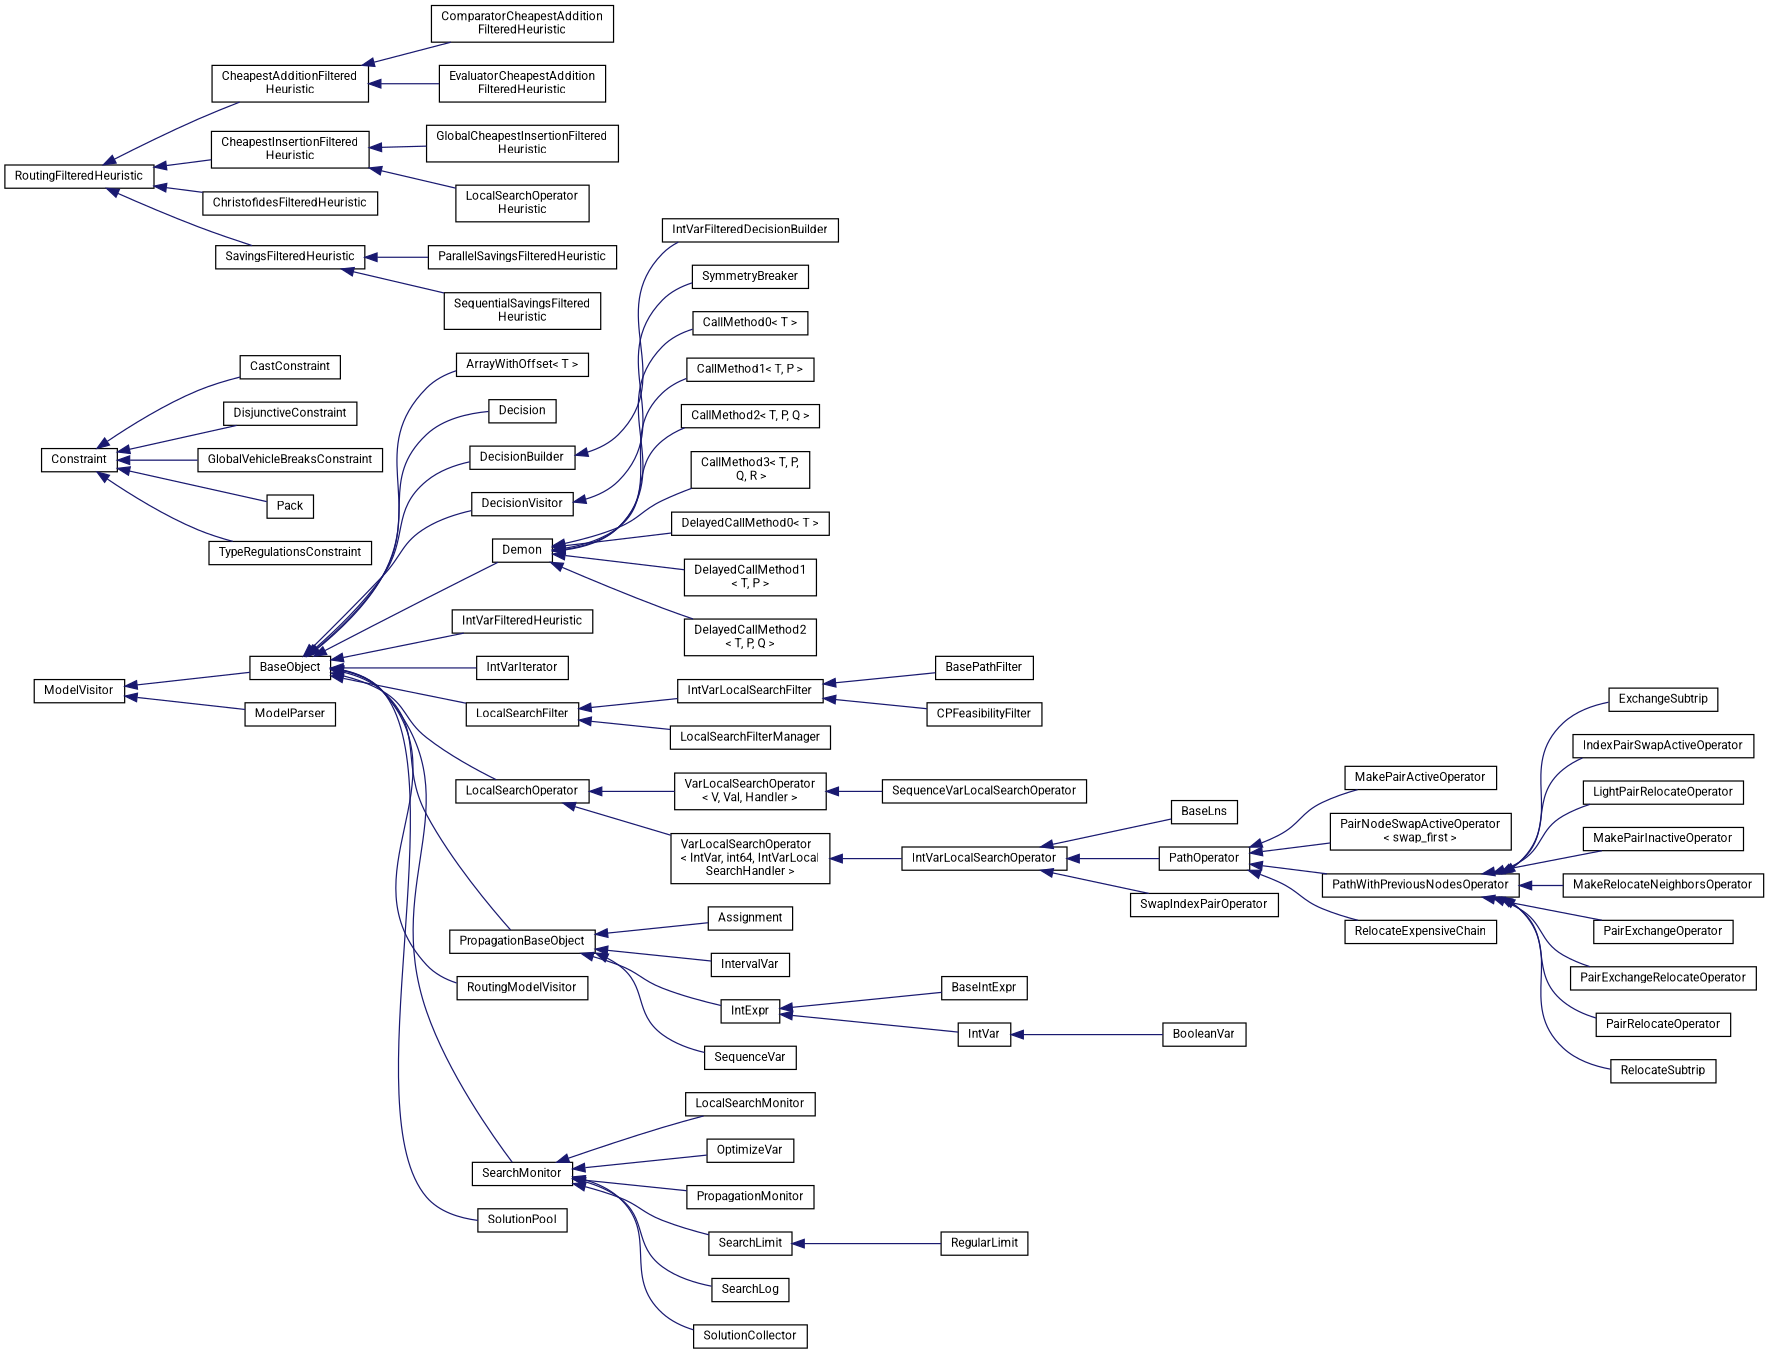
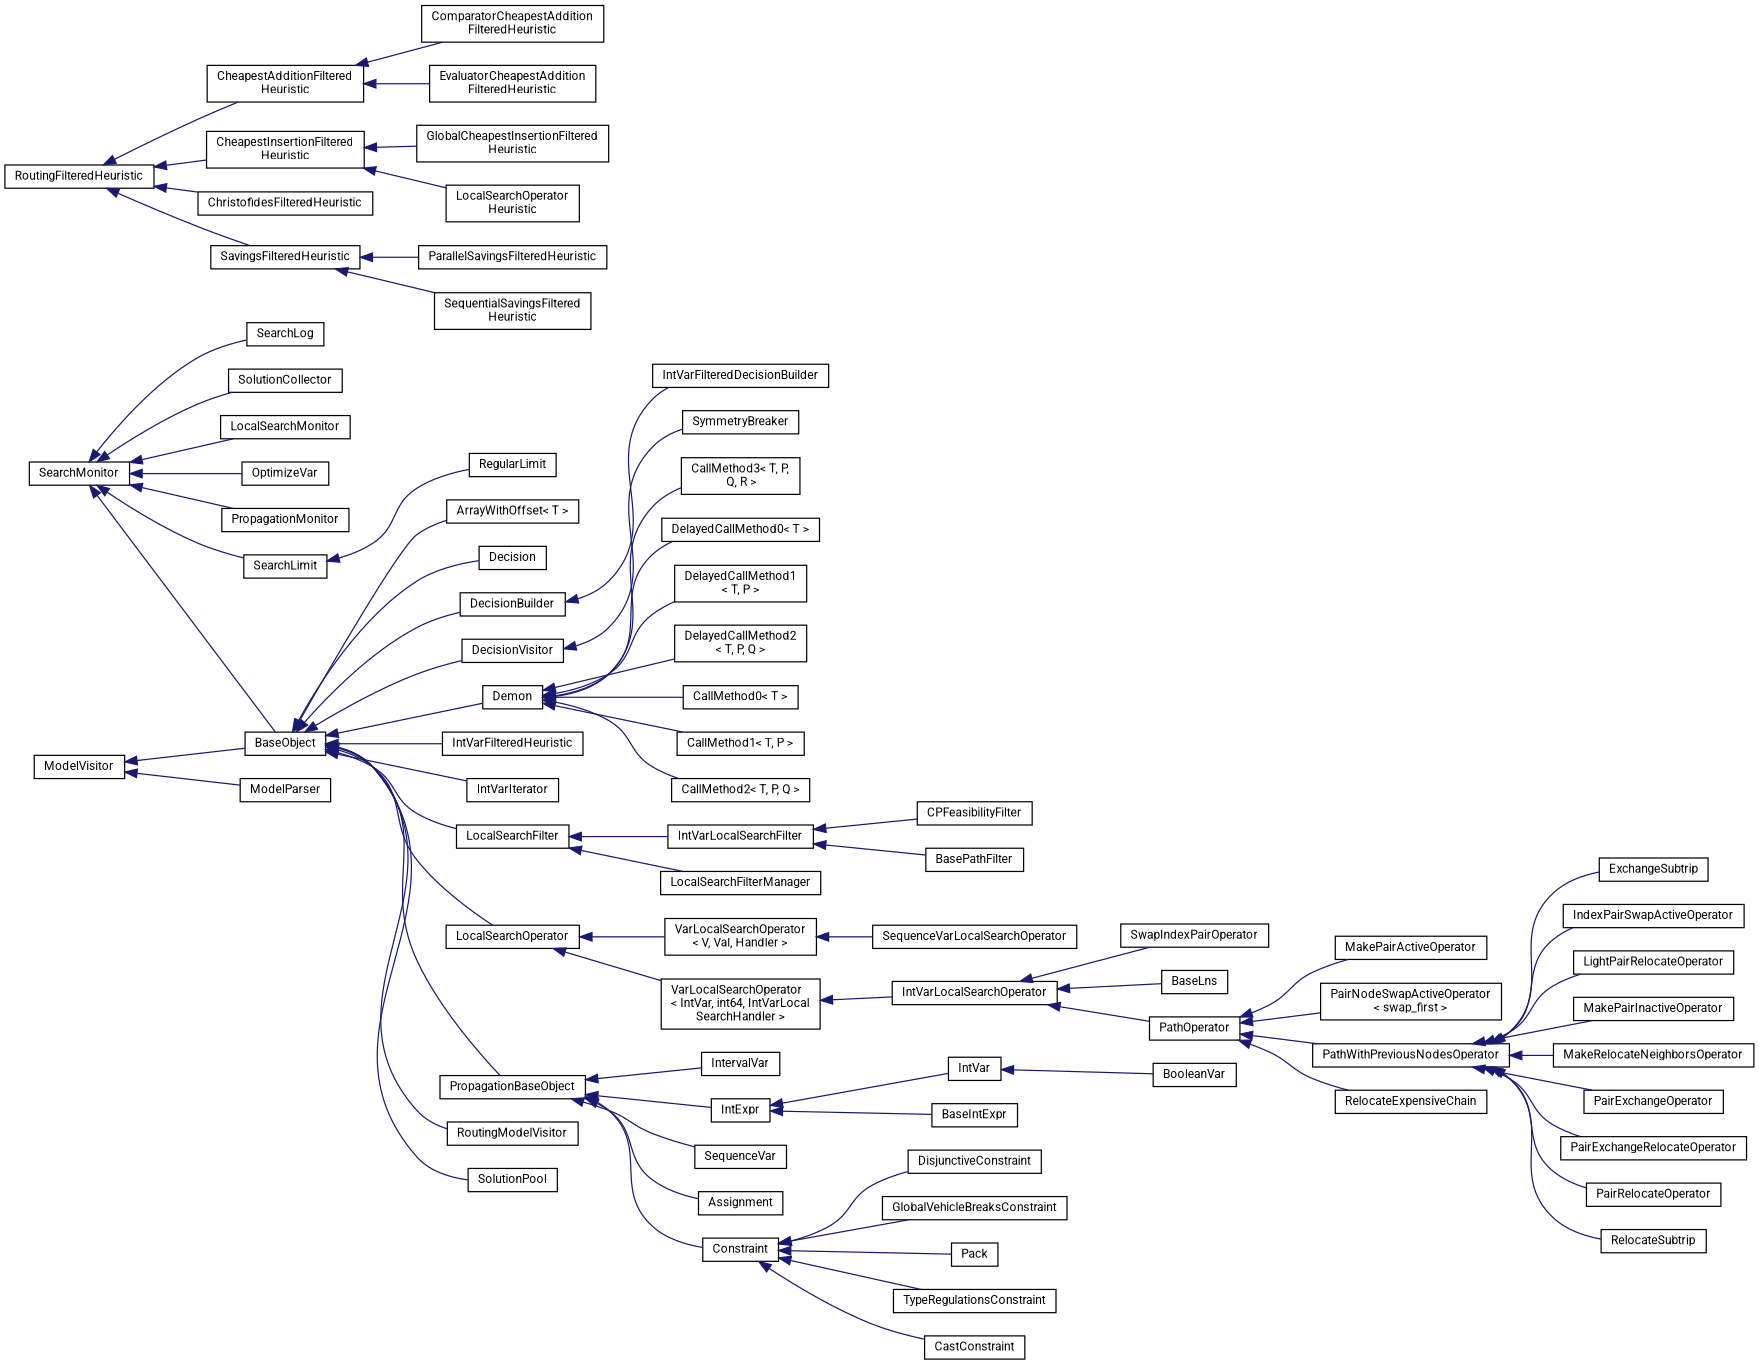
(414, 910) -> (186, 614)
none -> (633, 1188)
